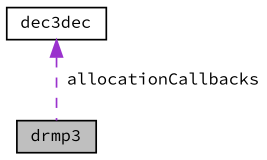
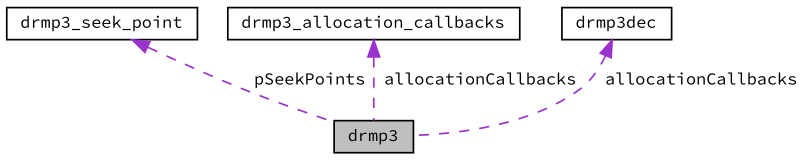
(57, 24) -> (617, 24)
none -> (102, 24)
none -> (374, 24)
